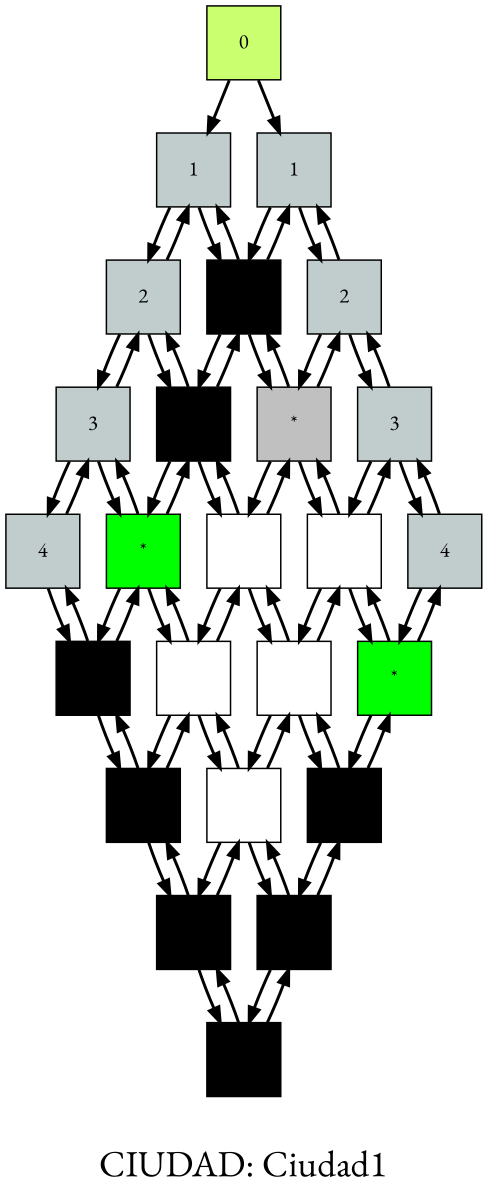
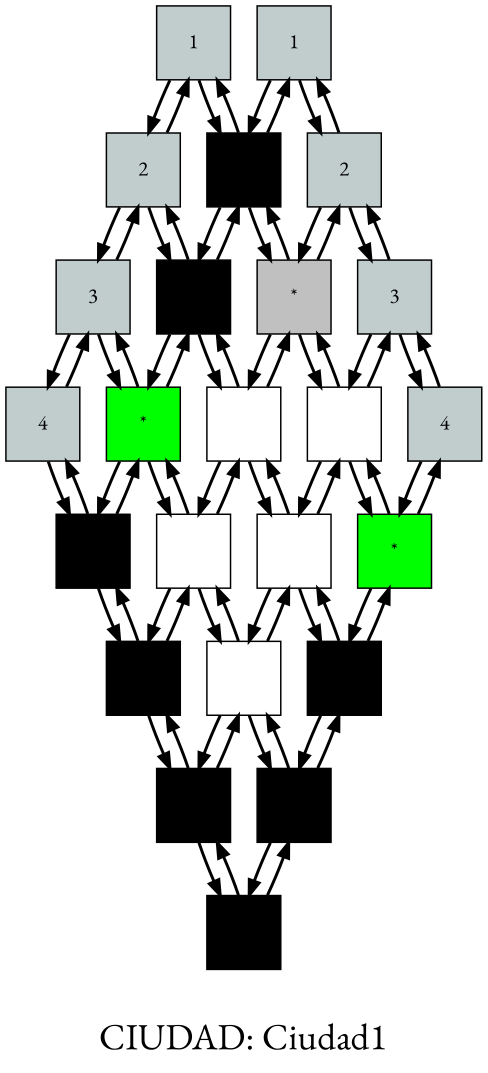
(244, 43) -> none
